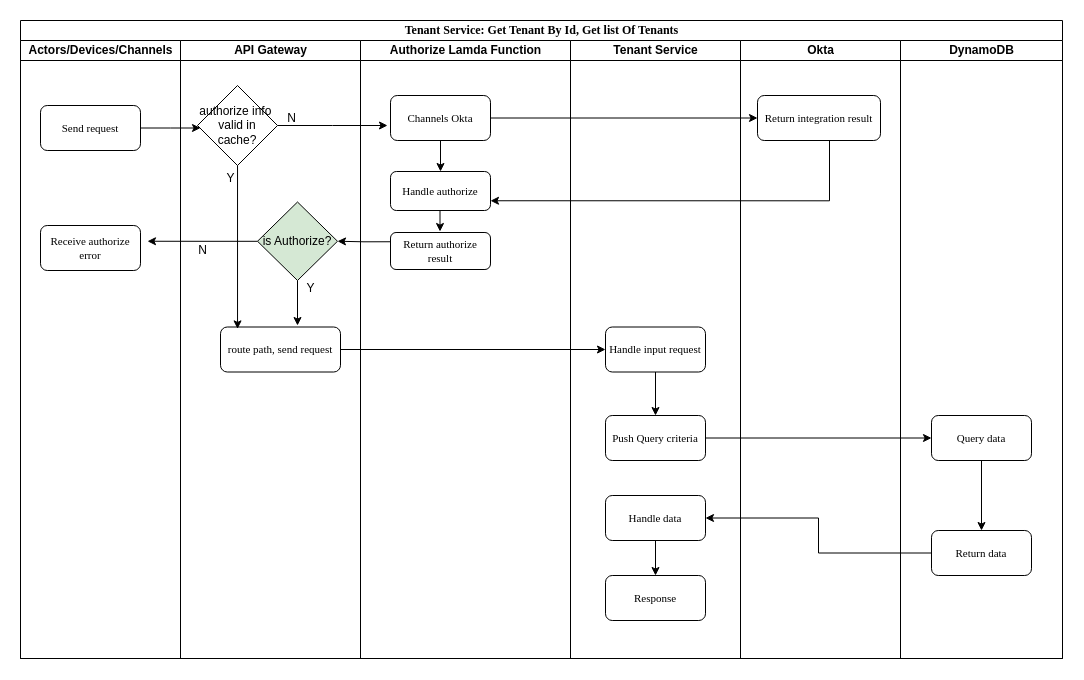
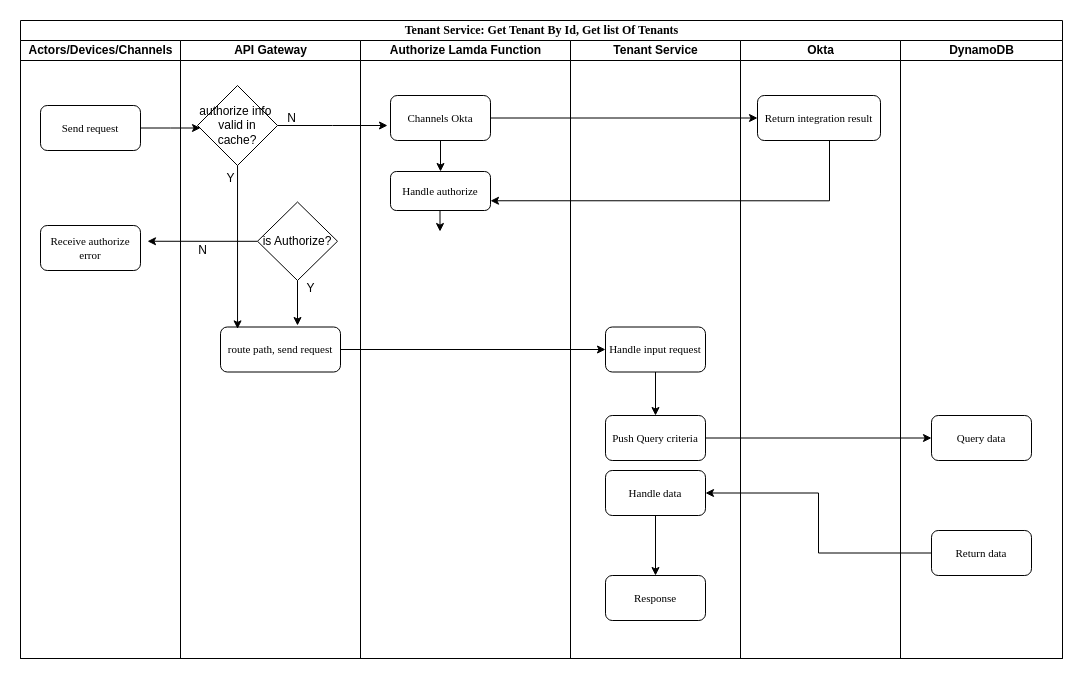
(298, 241) -> (298, 241)
(367, 242) -> none
(441, 251) -> none
(982, 492) -> none
(656, 518) -> (656, 493)
